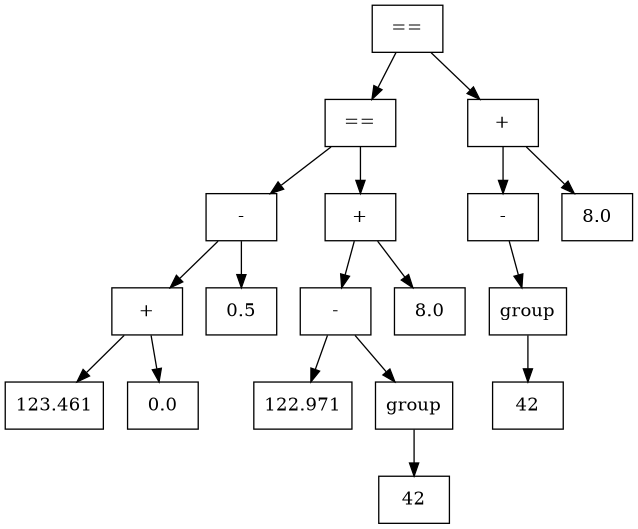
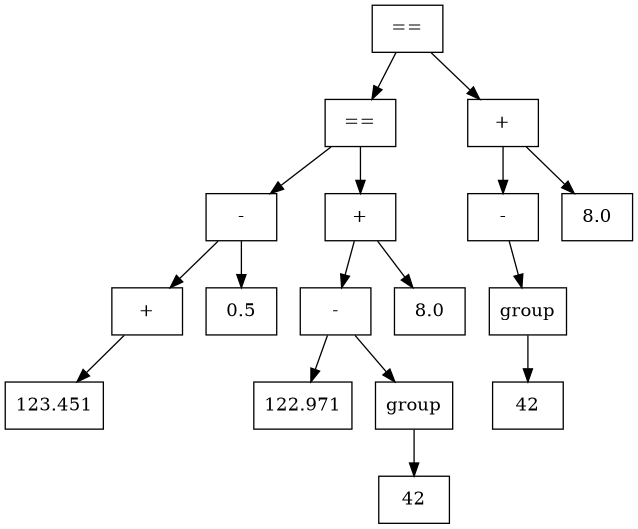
(54, 406) -> (54, 406)
(163, 406) -> none
